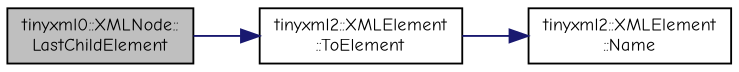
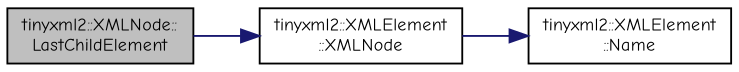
(100, 36) -> (100, 36)
(361, 36) -> (361, 36)
